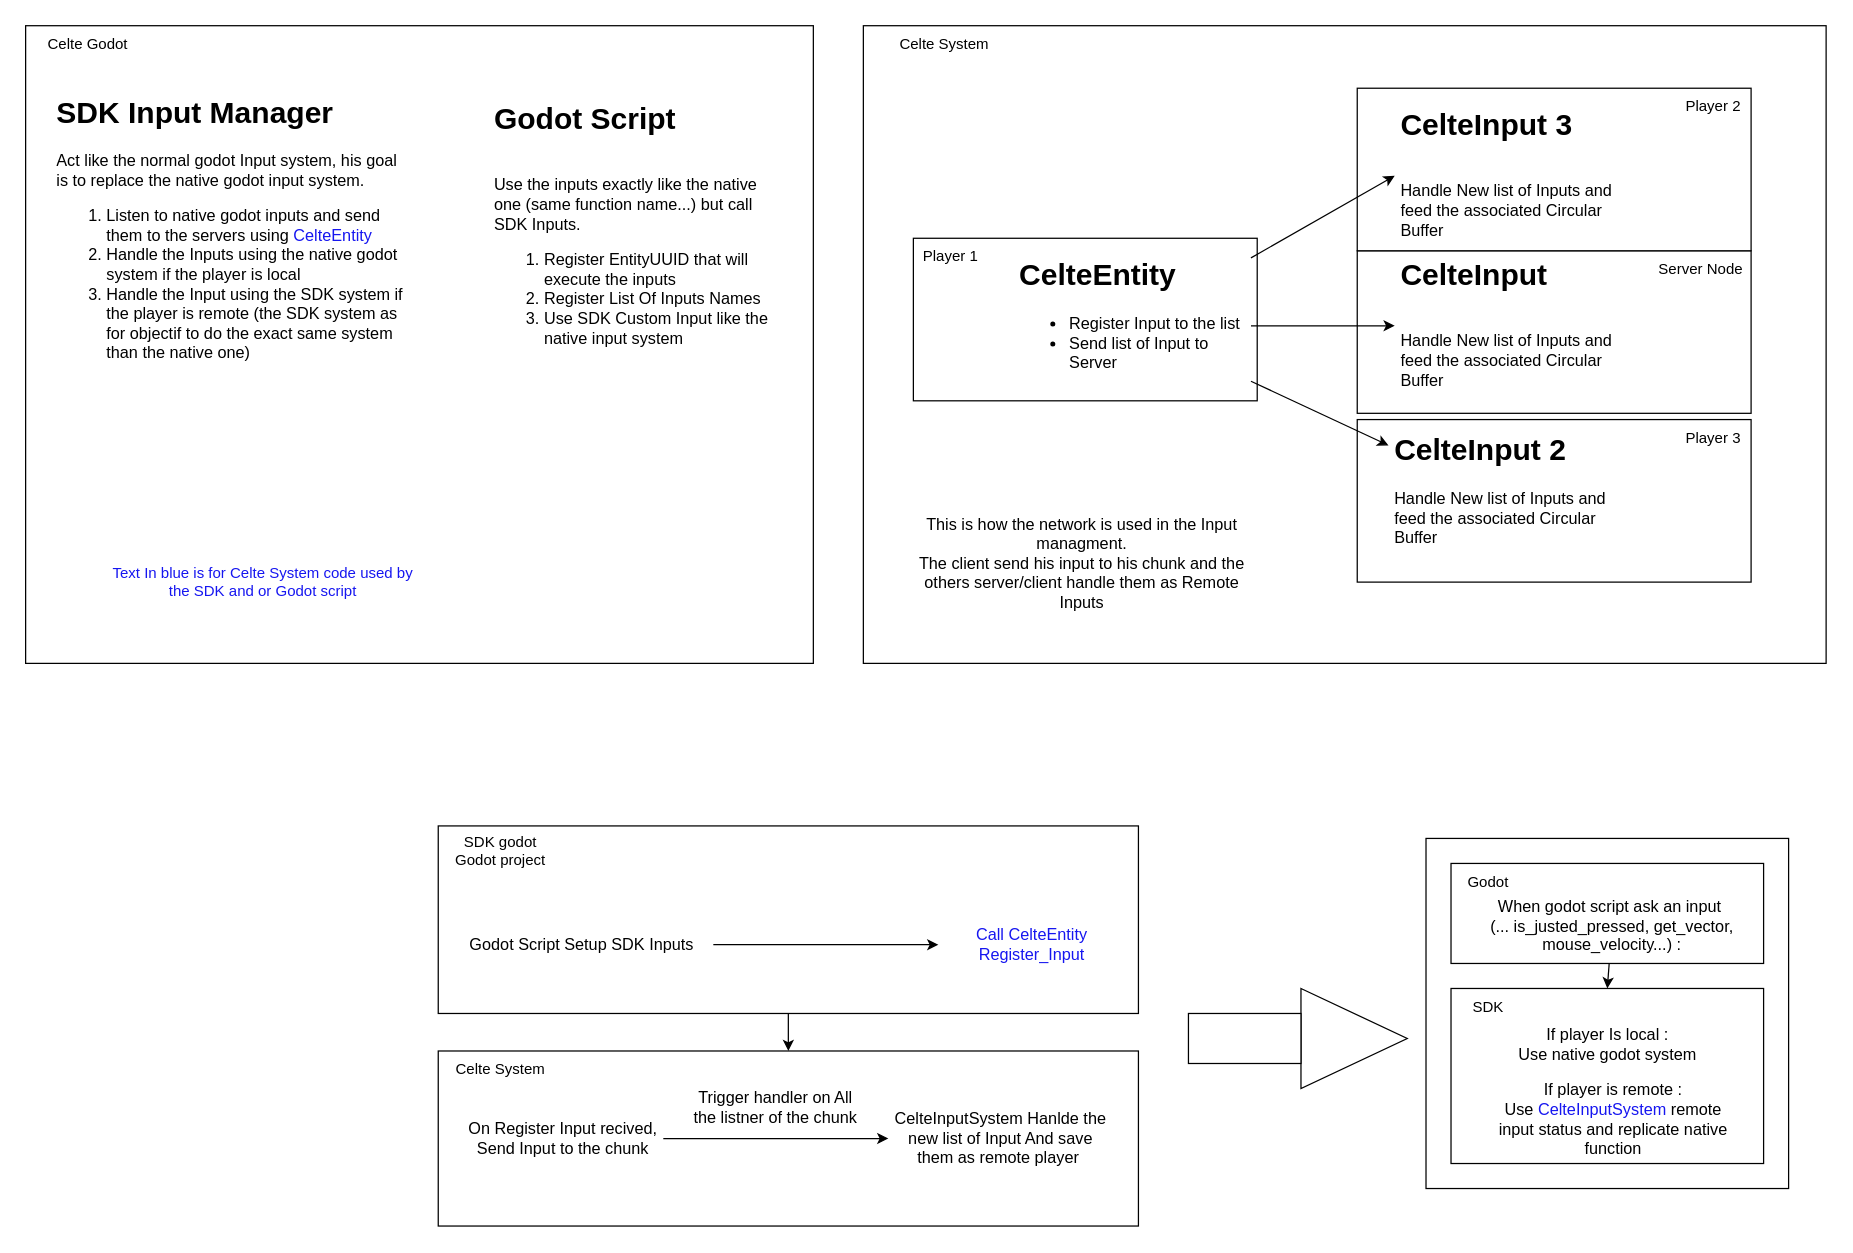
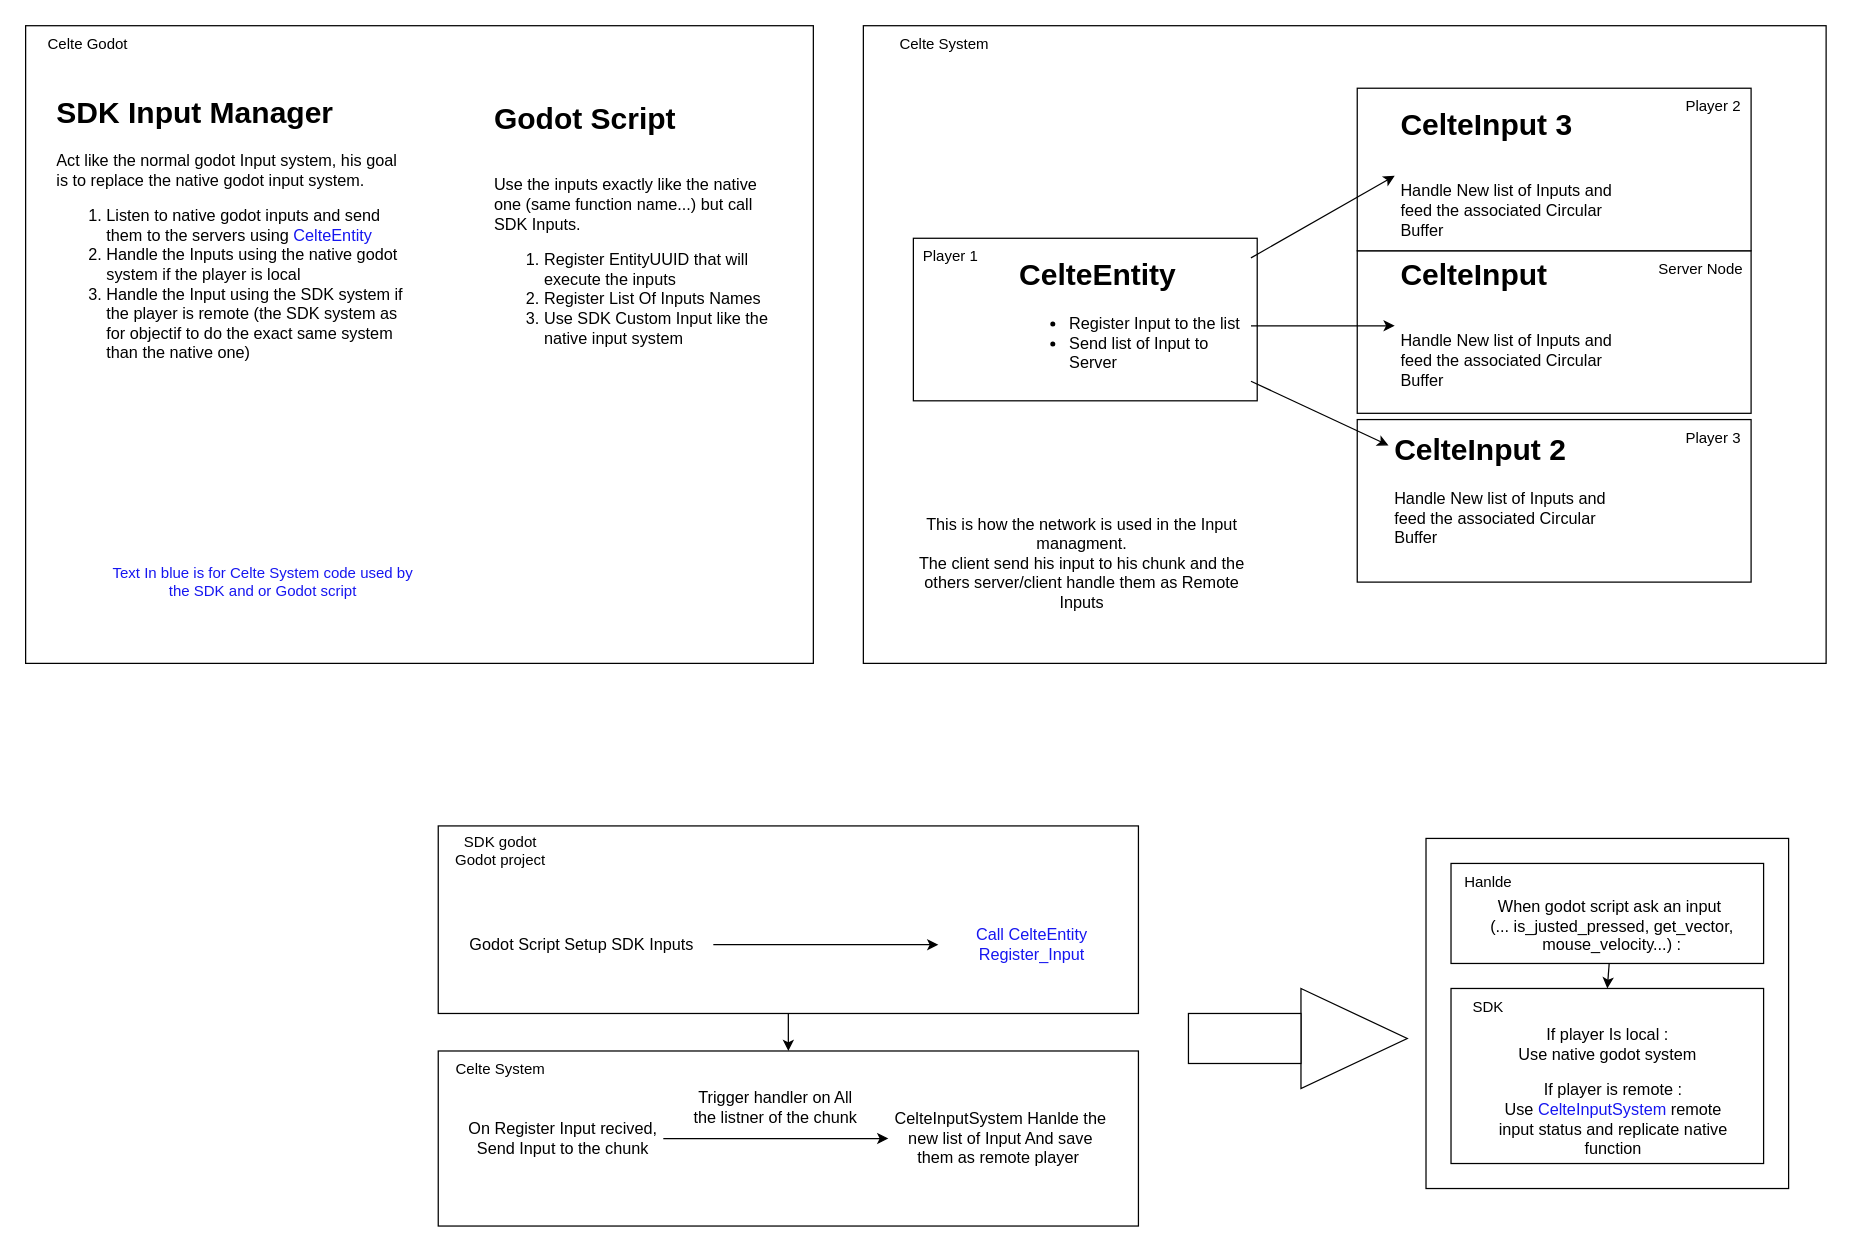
(1488, 882) -> (1488, 882)
